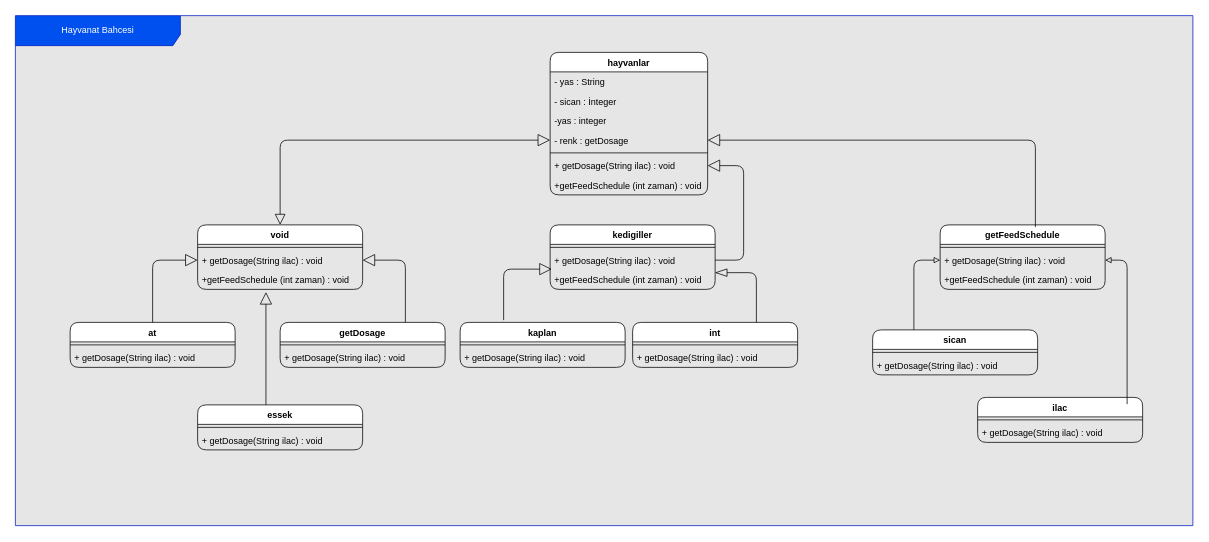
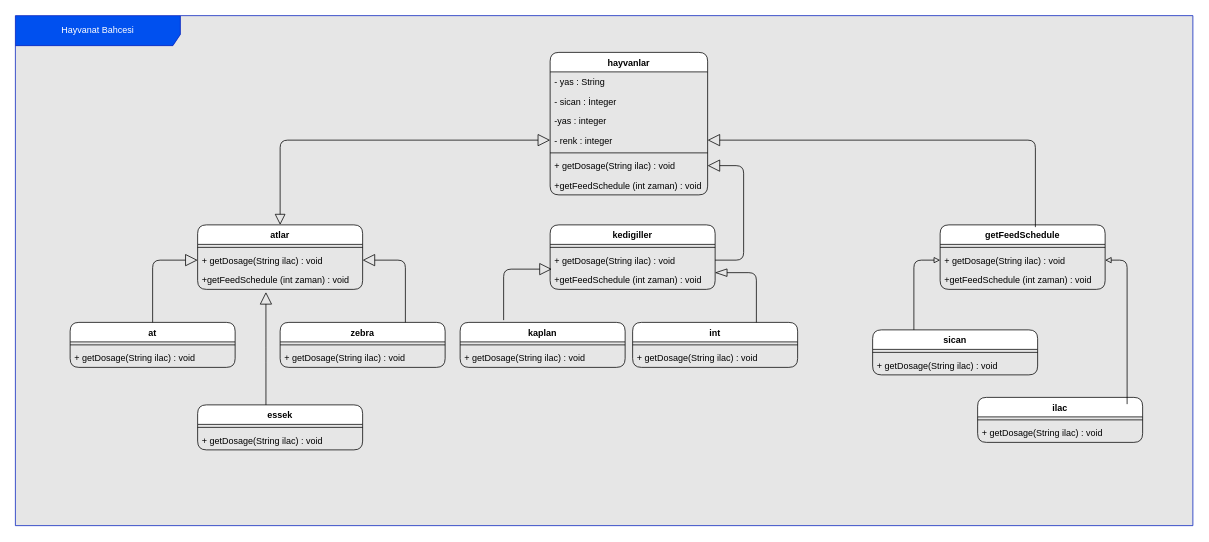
(595, 140) -> (589, 140)
(280, 235) -> (280, 235)
(362, 332) -> (362, 332)
